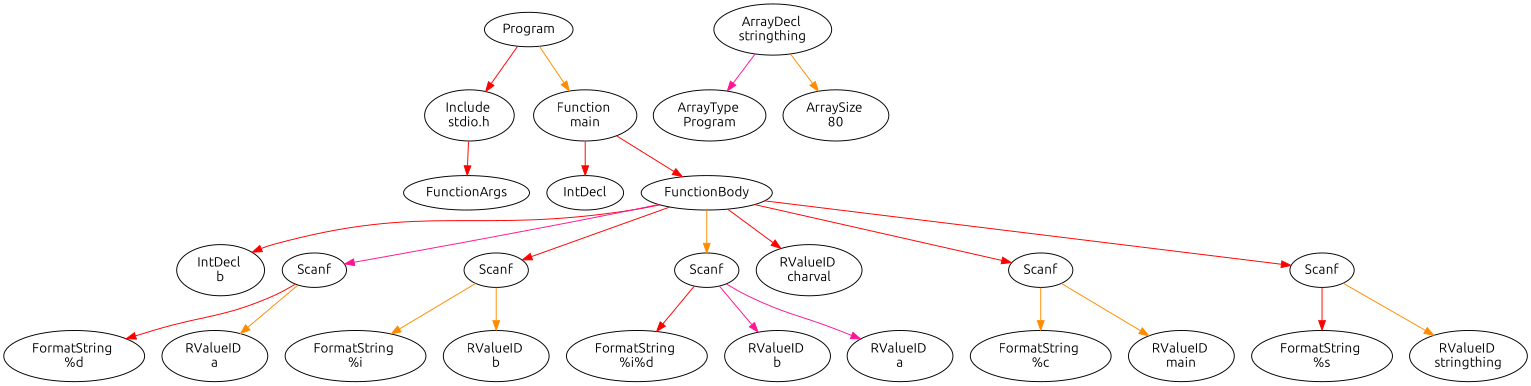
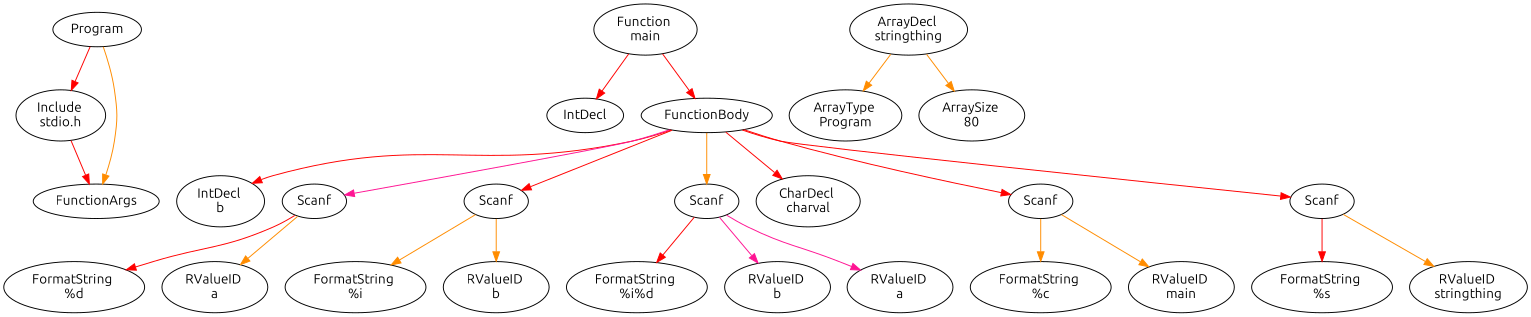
(552, 65) -> (117, 111)
(744, 69) -> (880, 69)
(809, 270) -> (808, 201)
